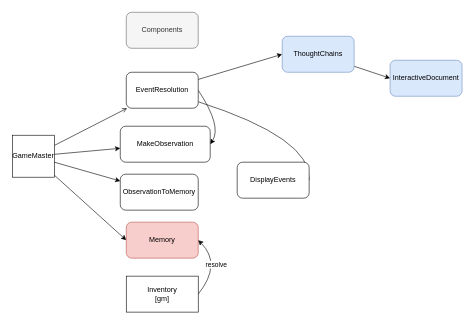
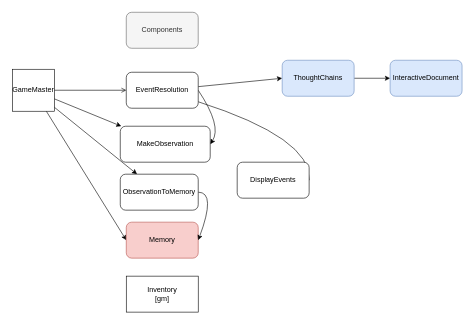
(318, 54) -> (318, 78)
(33, 156) -> (33, 90)
none -> (207, 213)
(211, 270) -> none
